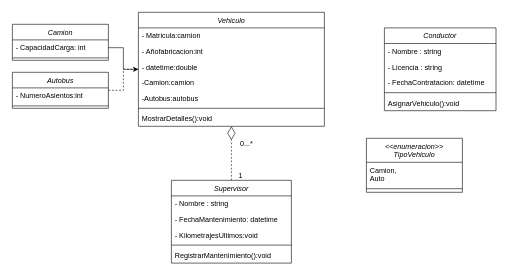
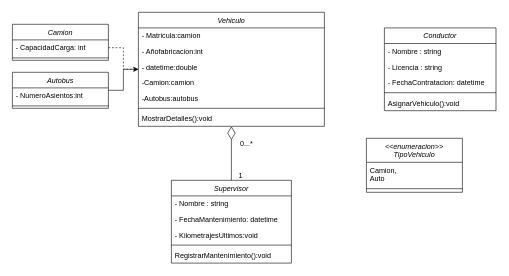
(123, 51) -> (123, 51)
(123, 87) -> (123, 87)
(231, 160) -> (231, 160)
